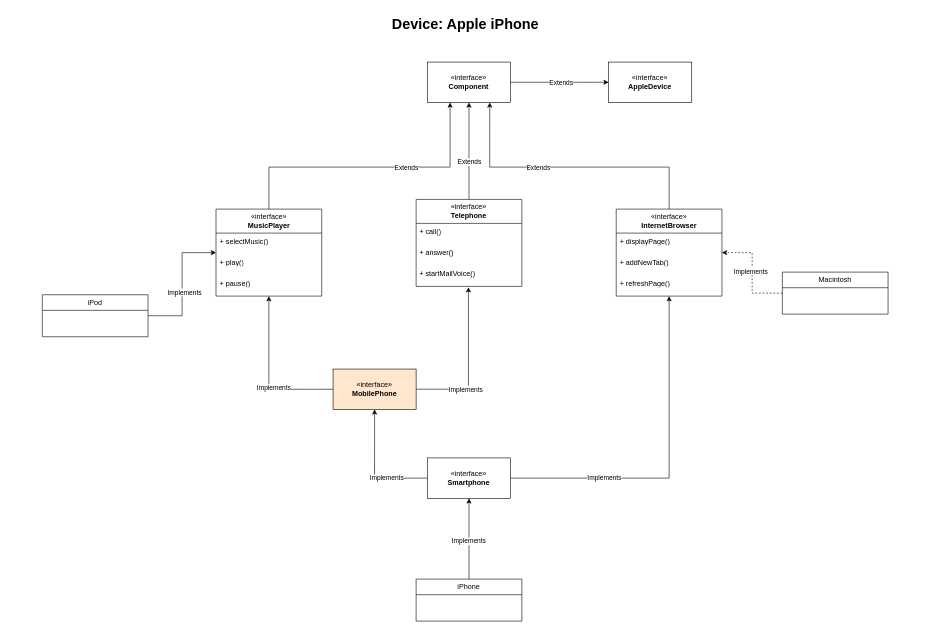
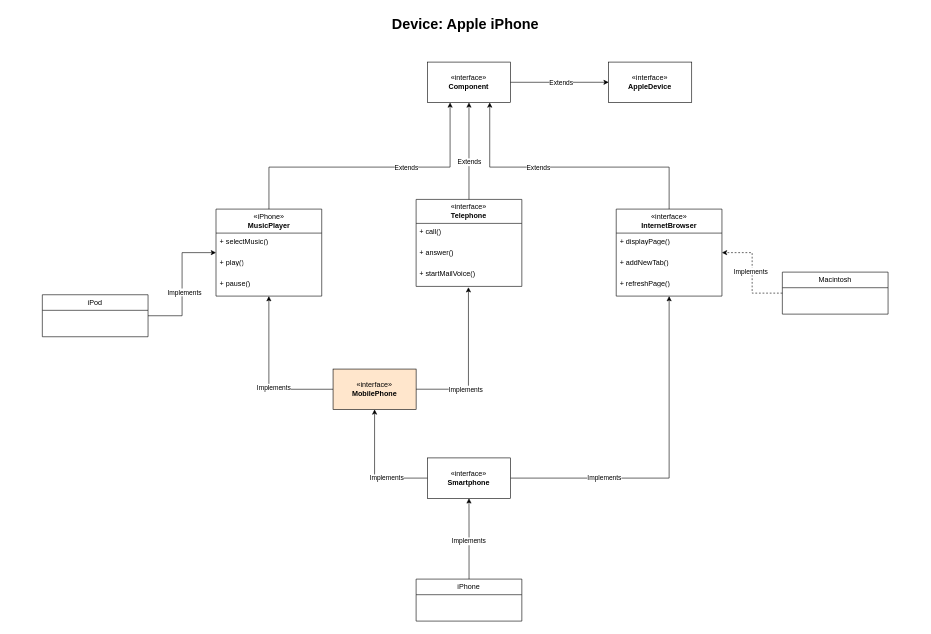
(269, 221) -> (269, 221)
